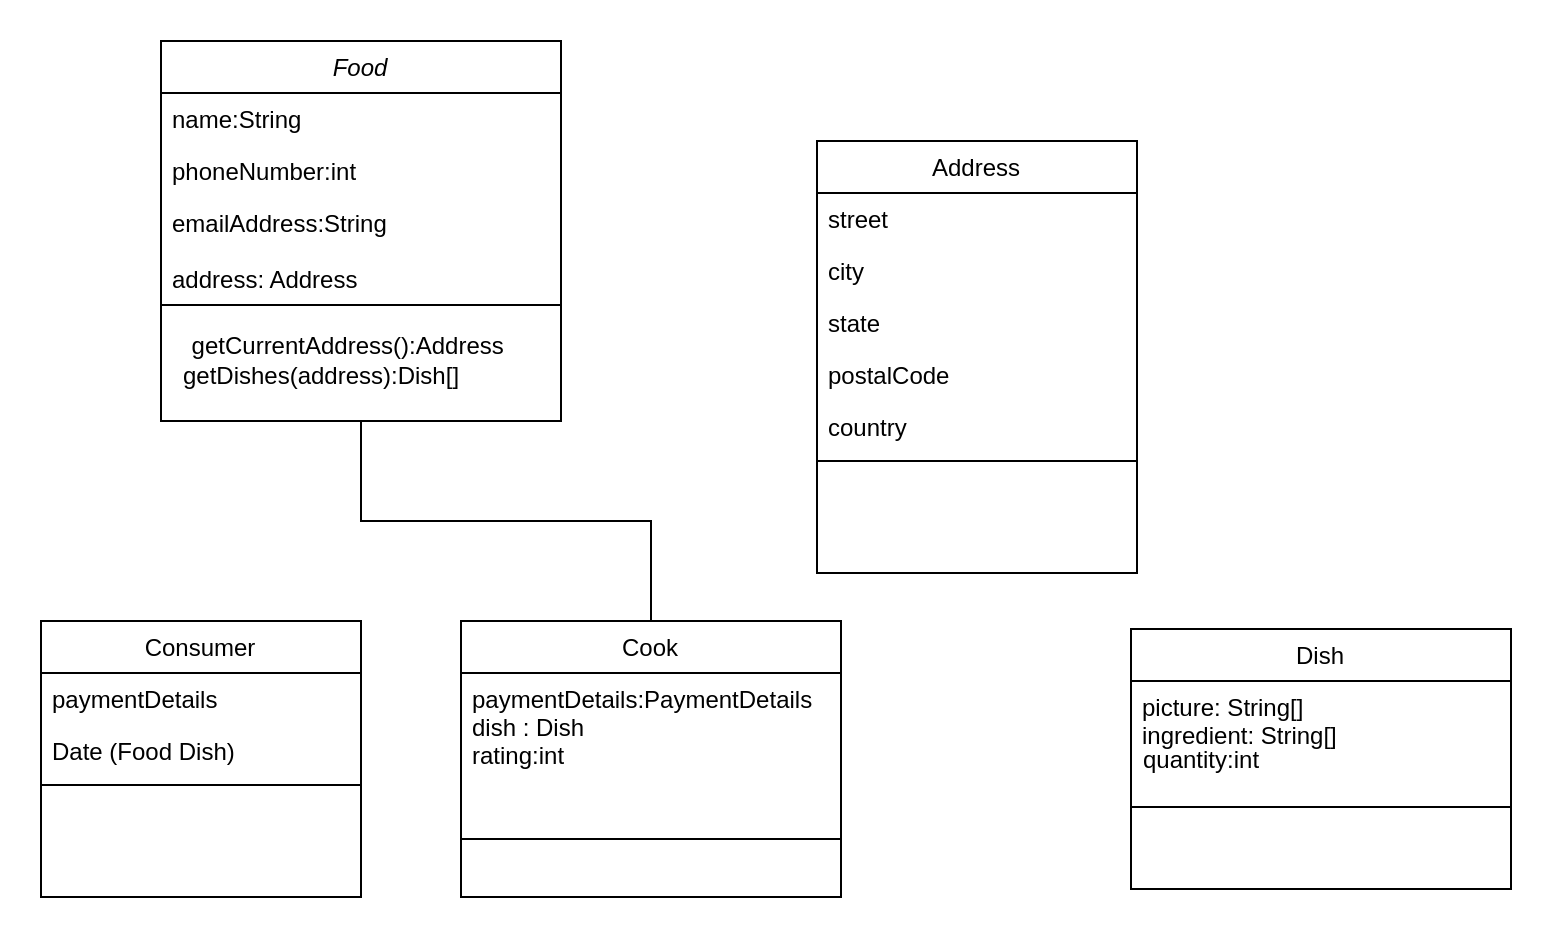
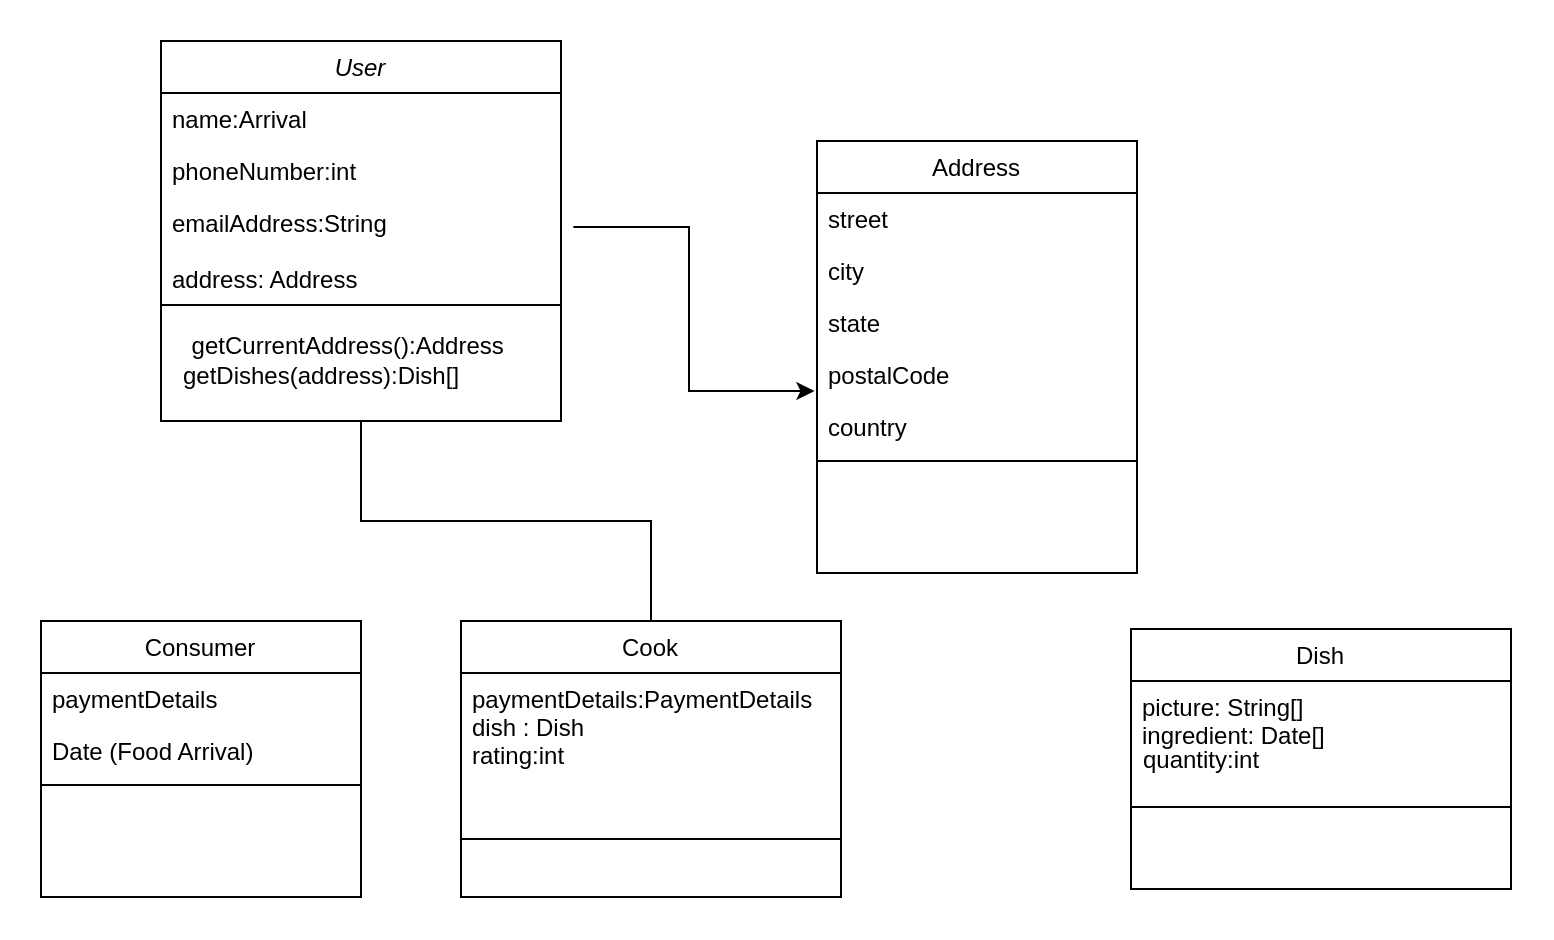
(360, 68) -> (360, 68)
(240, 120) -> (243, 120)
none -> (689, 307)
(1244, 708) -> (1244, 708)
(150, 752) -> (167, 752)
